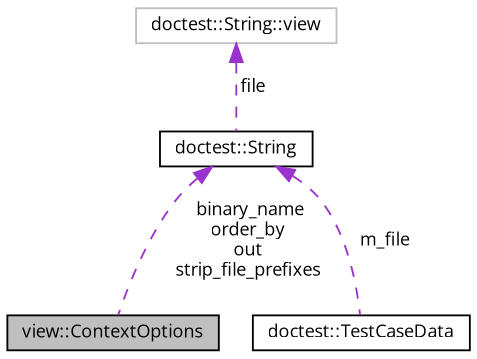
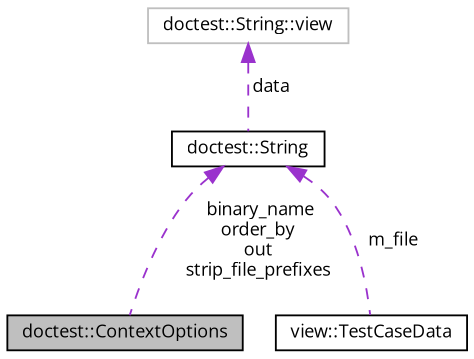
(251, 87) -> (269, 87)
(113, 333) -> (125, 333)
(361, 333) -> (371, 333)
